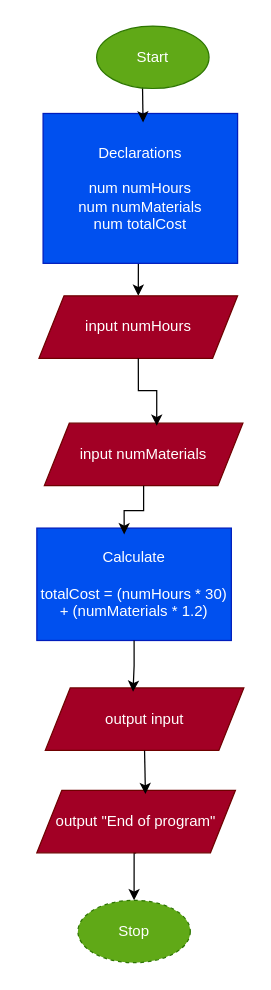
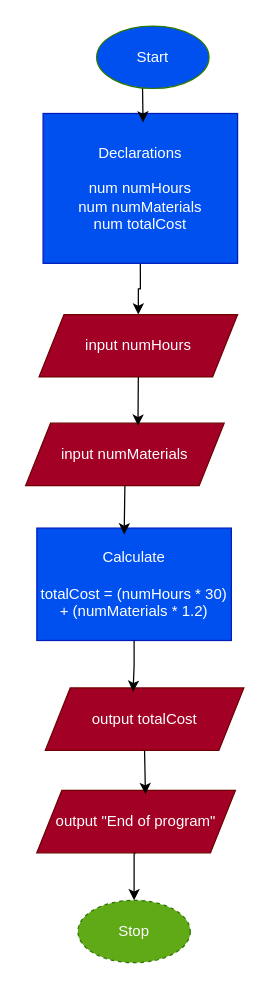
(153, 57) -> (153, 57)
(138, 327) -> (138, 346)
(144, 454) -> (125, 454)
(145, 719) -> (145, 719)
